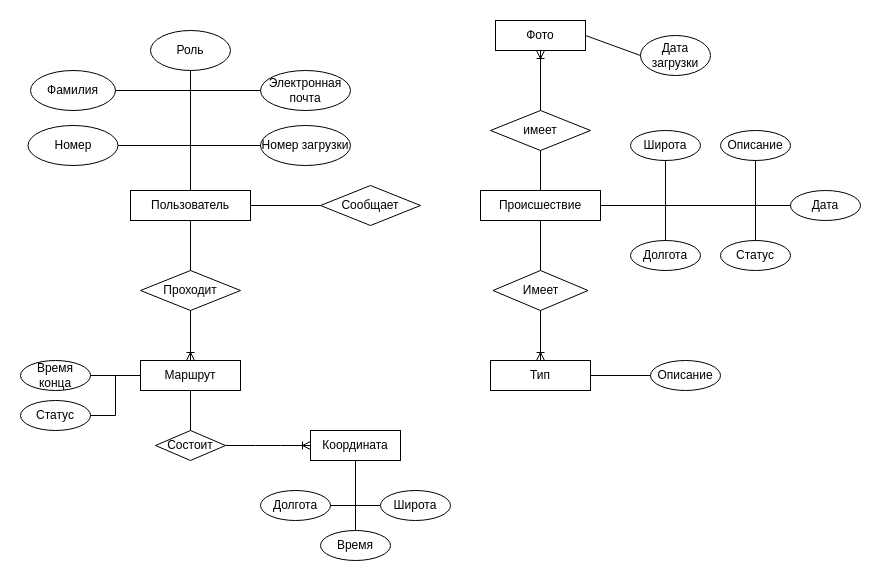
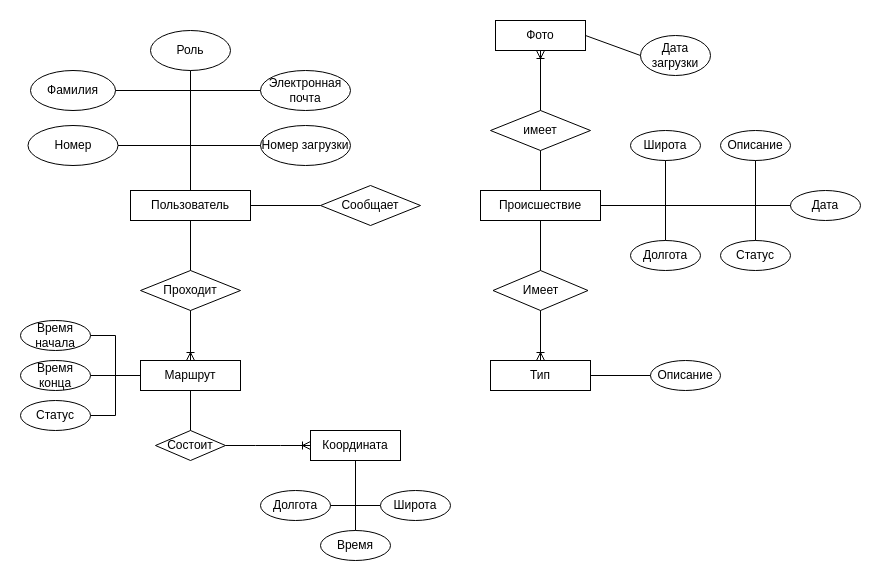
none -> (56, 336)
none -> (116, 342)
